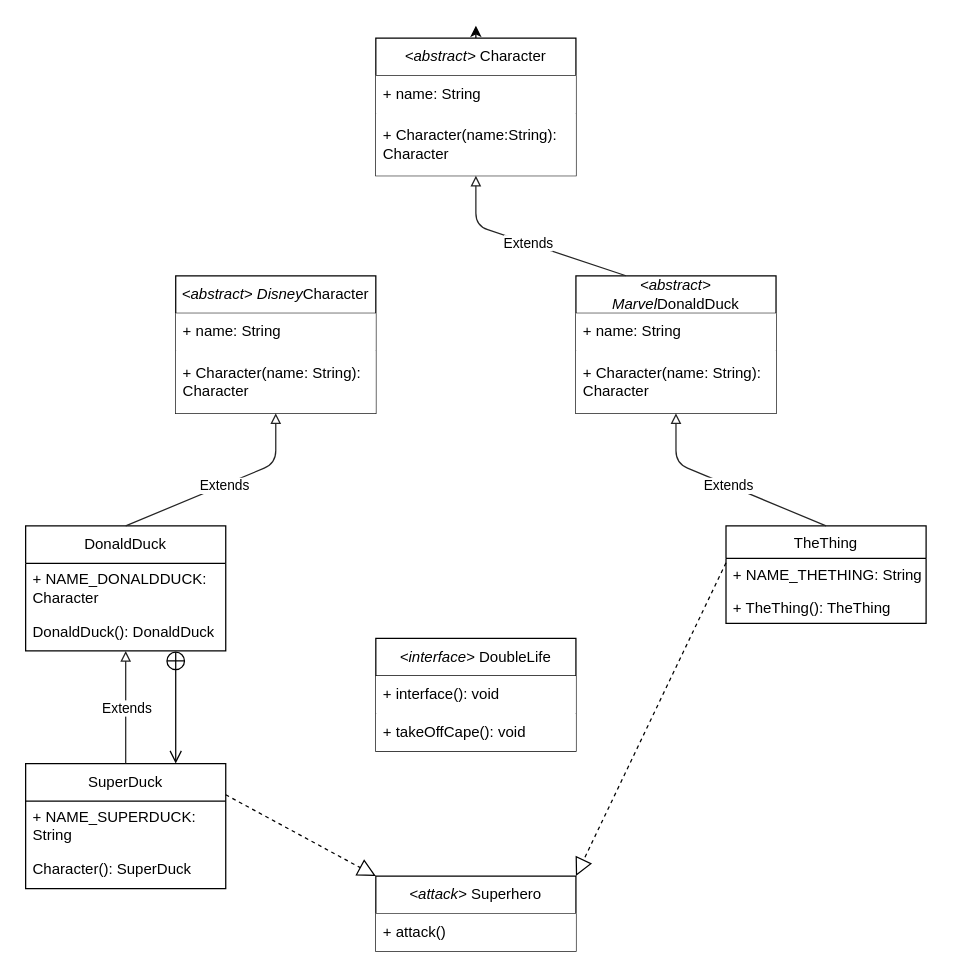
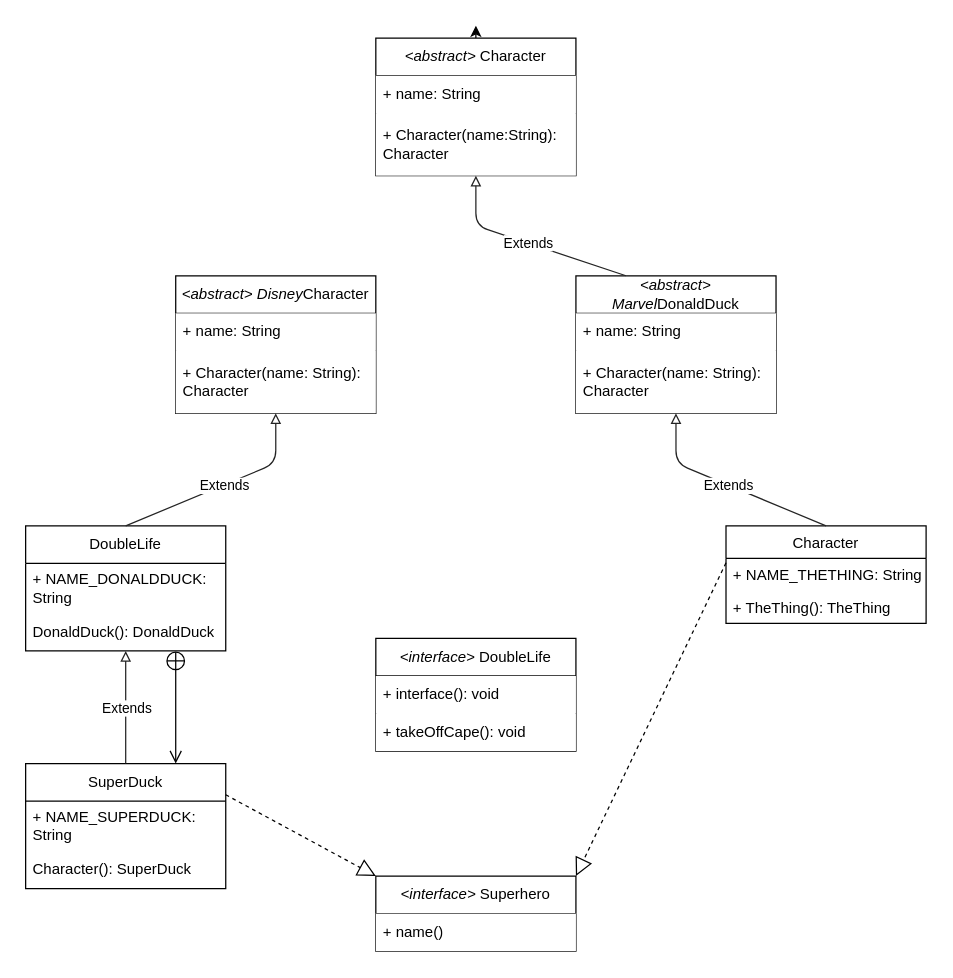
(825, 543) -> (825, 543)
(126, 544) -> (126, 544)
(127, 588) -> (127, 588)
(476, 894) -> (476, 894)
(423, 932) -> (415, 932)
